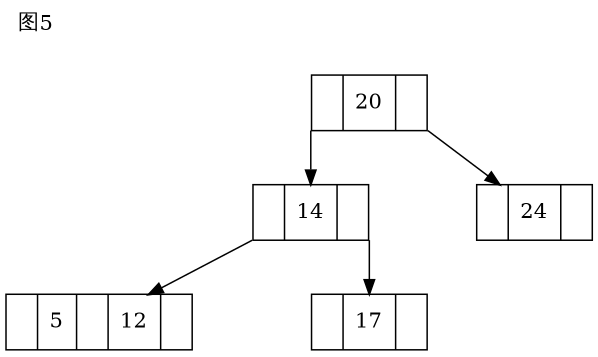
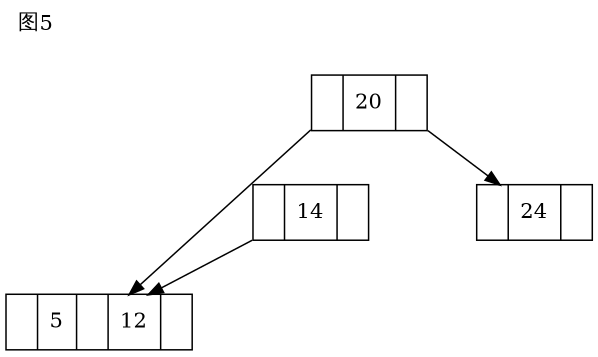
(311, 150) -> (226, 207)
(369, 322) -> none
